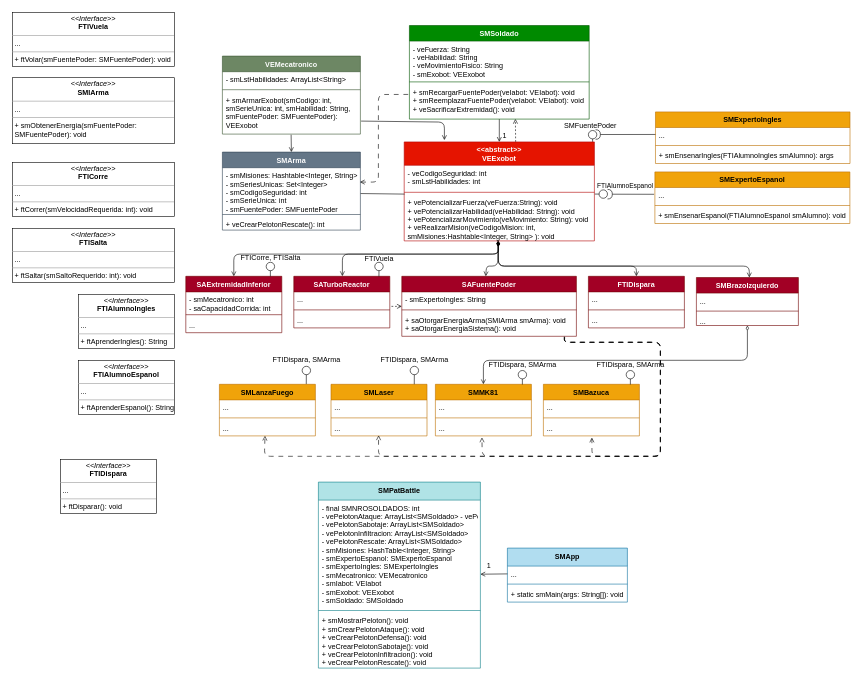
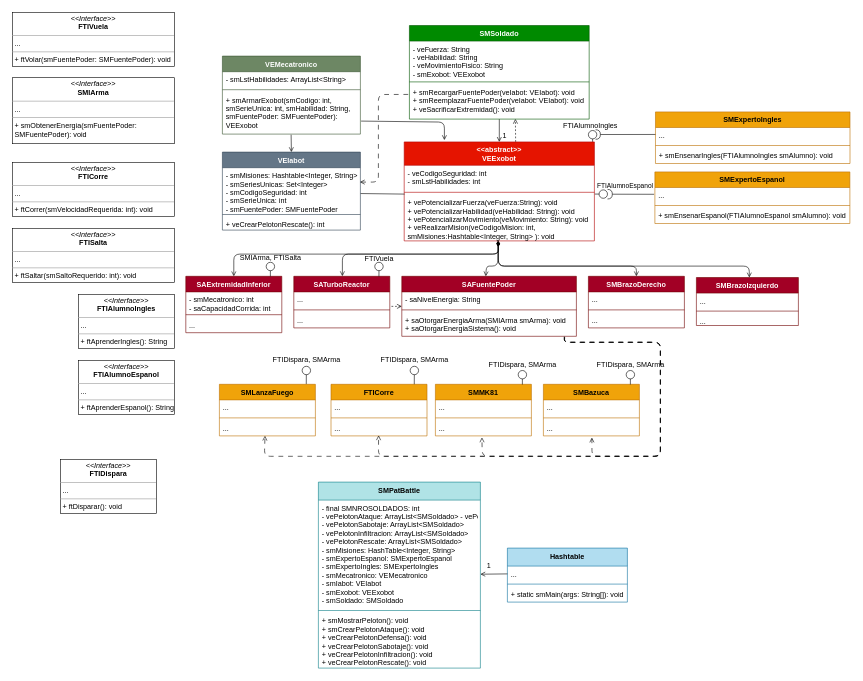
(590, 126) -> (590, 126)
(750, 156) -> (749, 156)
(291, 160) -> (291, 160)
(271, 258) -> (271, 258)
(636, 284) -> (636, 284)
(451, 300) -> (447, 300)
(619, 360) -> none
(379, 392) -> (379, 392)
(567, 556) -> (567, 556)
